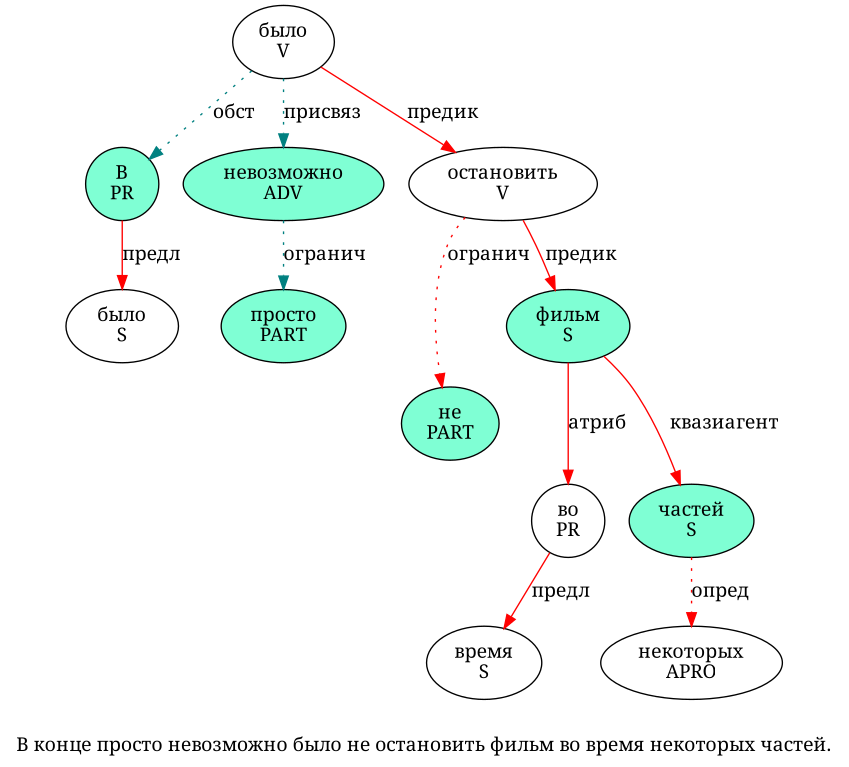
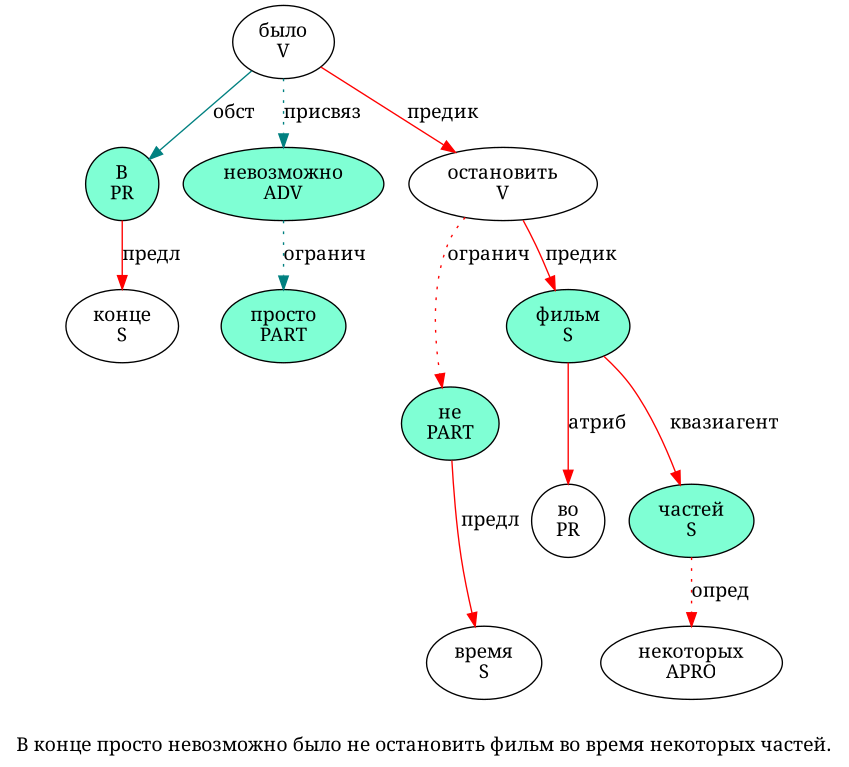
(206, 111) -> (206, 111)
(122, 326) -> (122, 326)
(530, 585) -> (458, 537)
